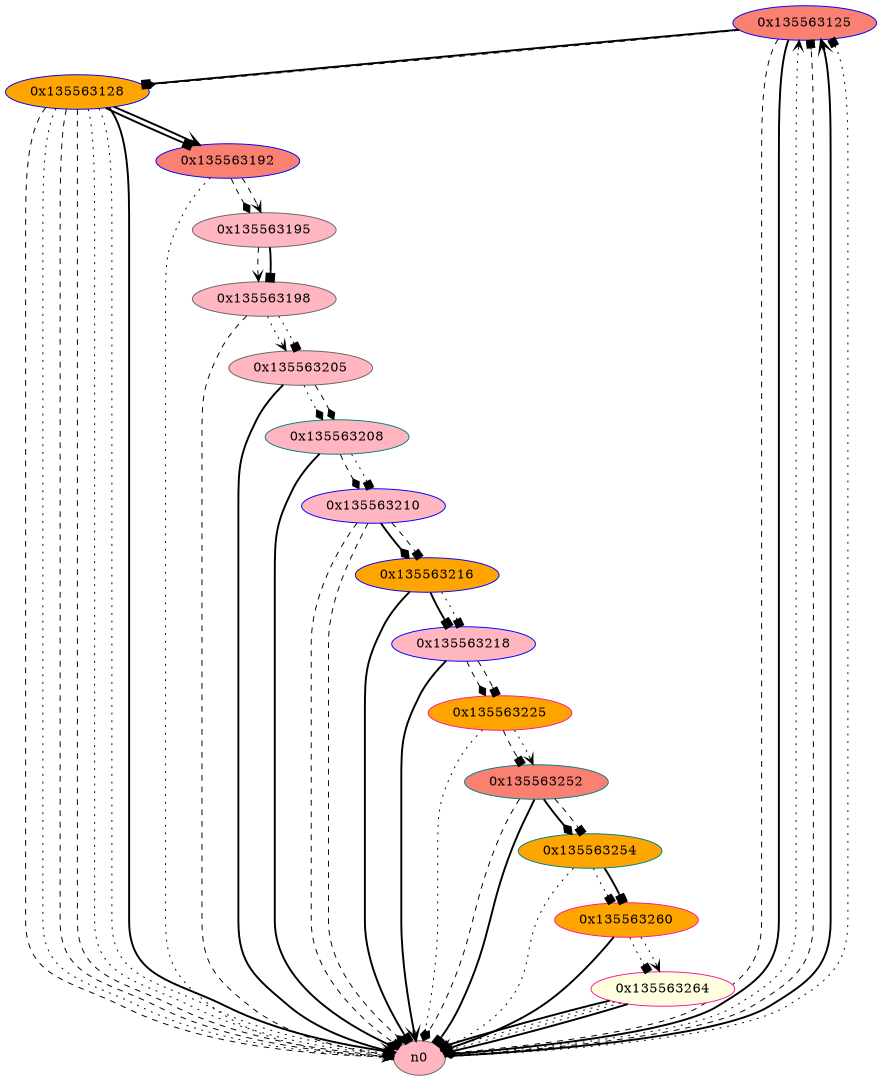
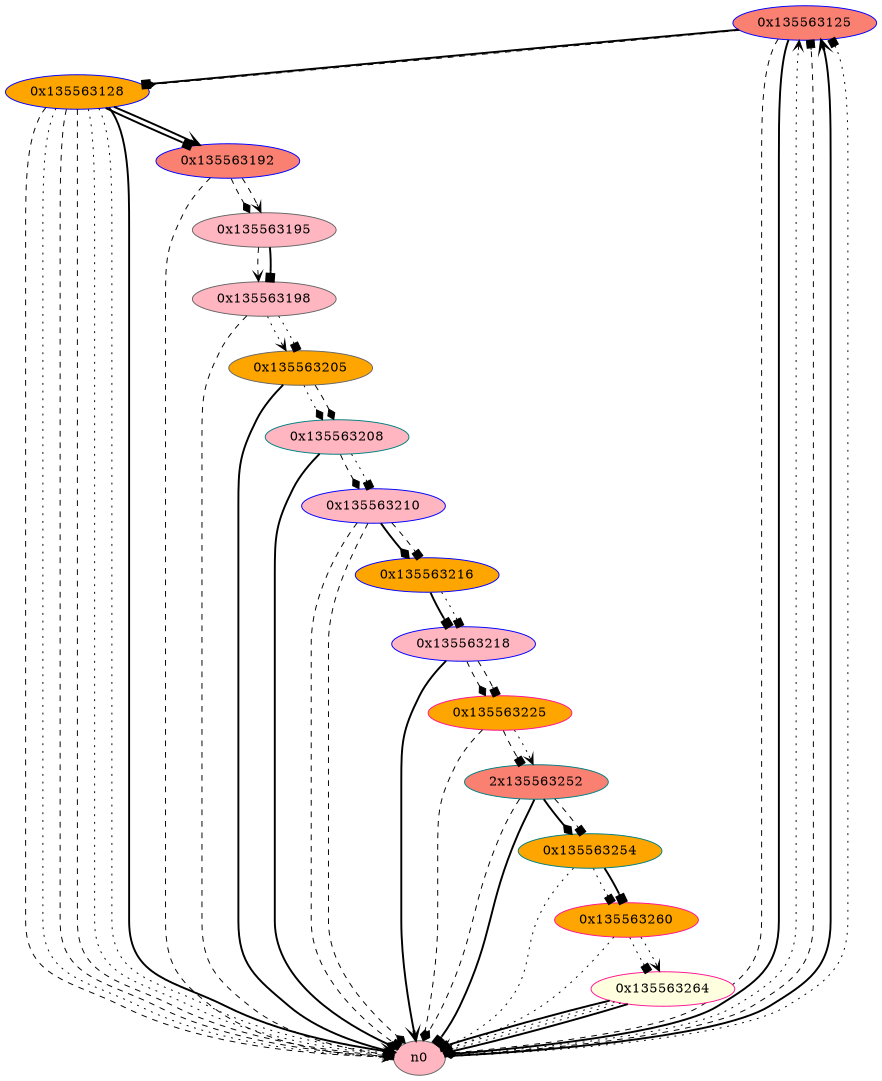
(301, 368) -> (301, 368)
(166, 685) -> (166, 685)
(536, 782) -> (536, 782)
(365, 811) -> none
(438, 874) -> (438, 874)
(542, 1006) -> (542, 1006)
